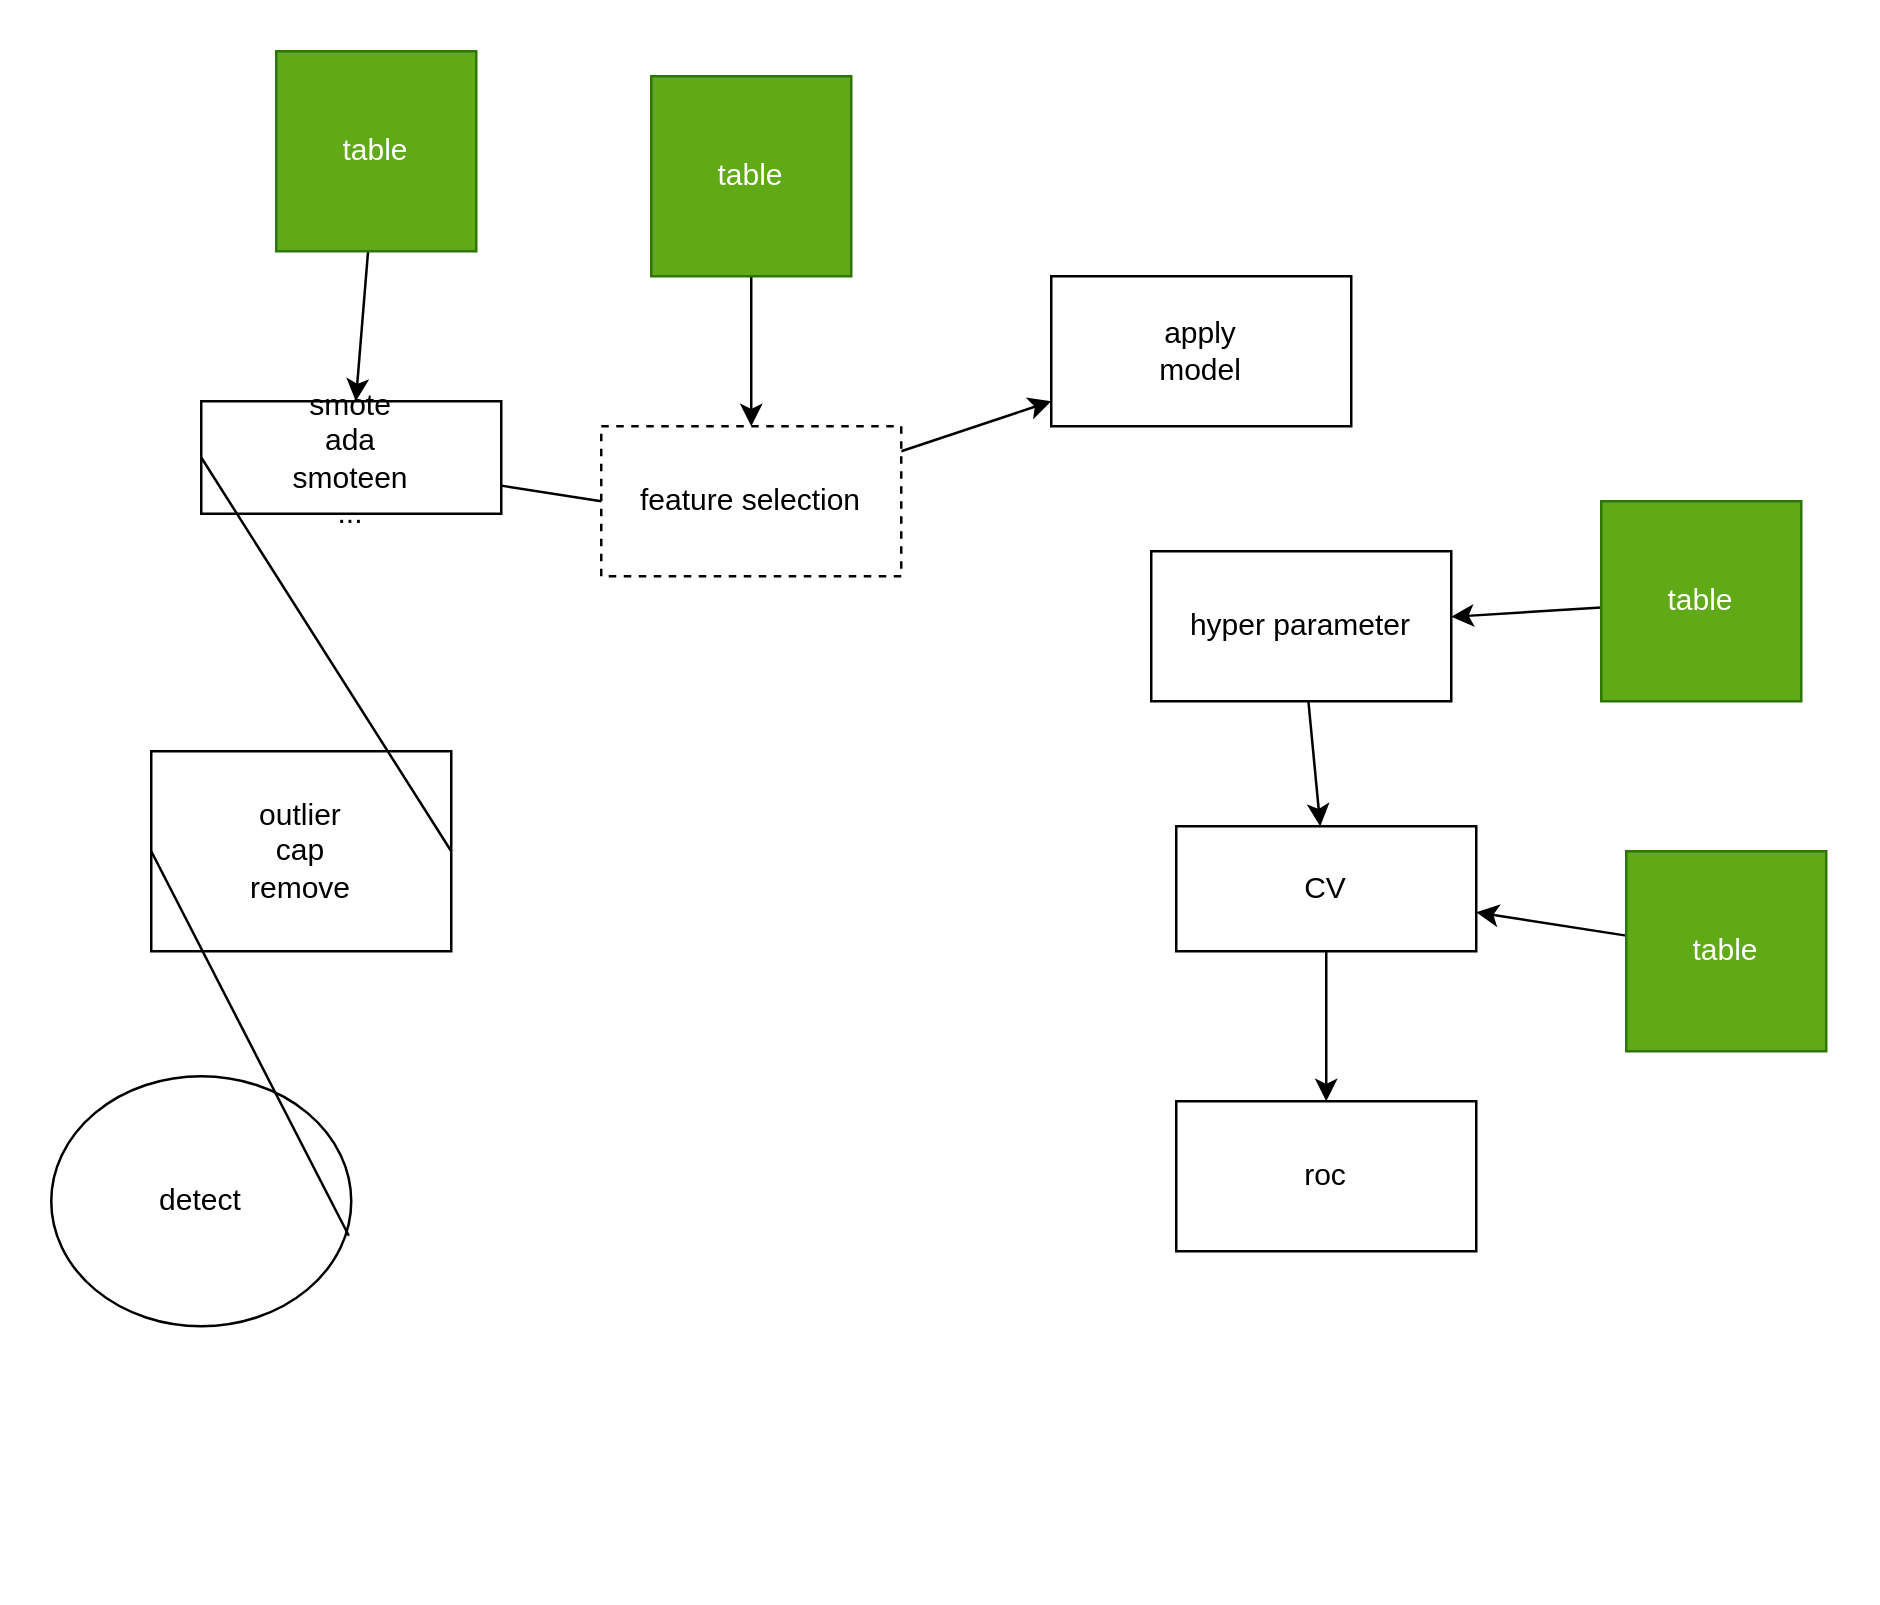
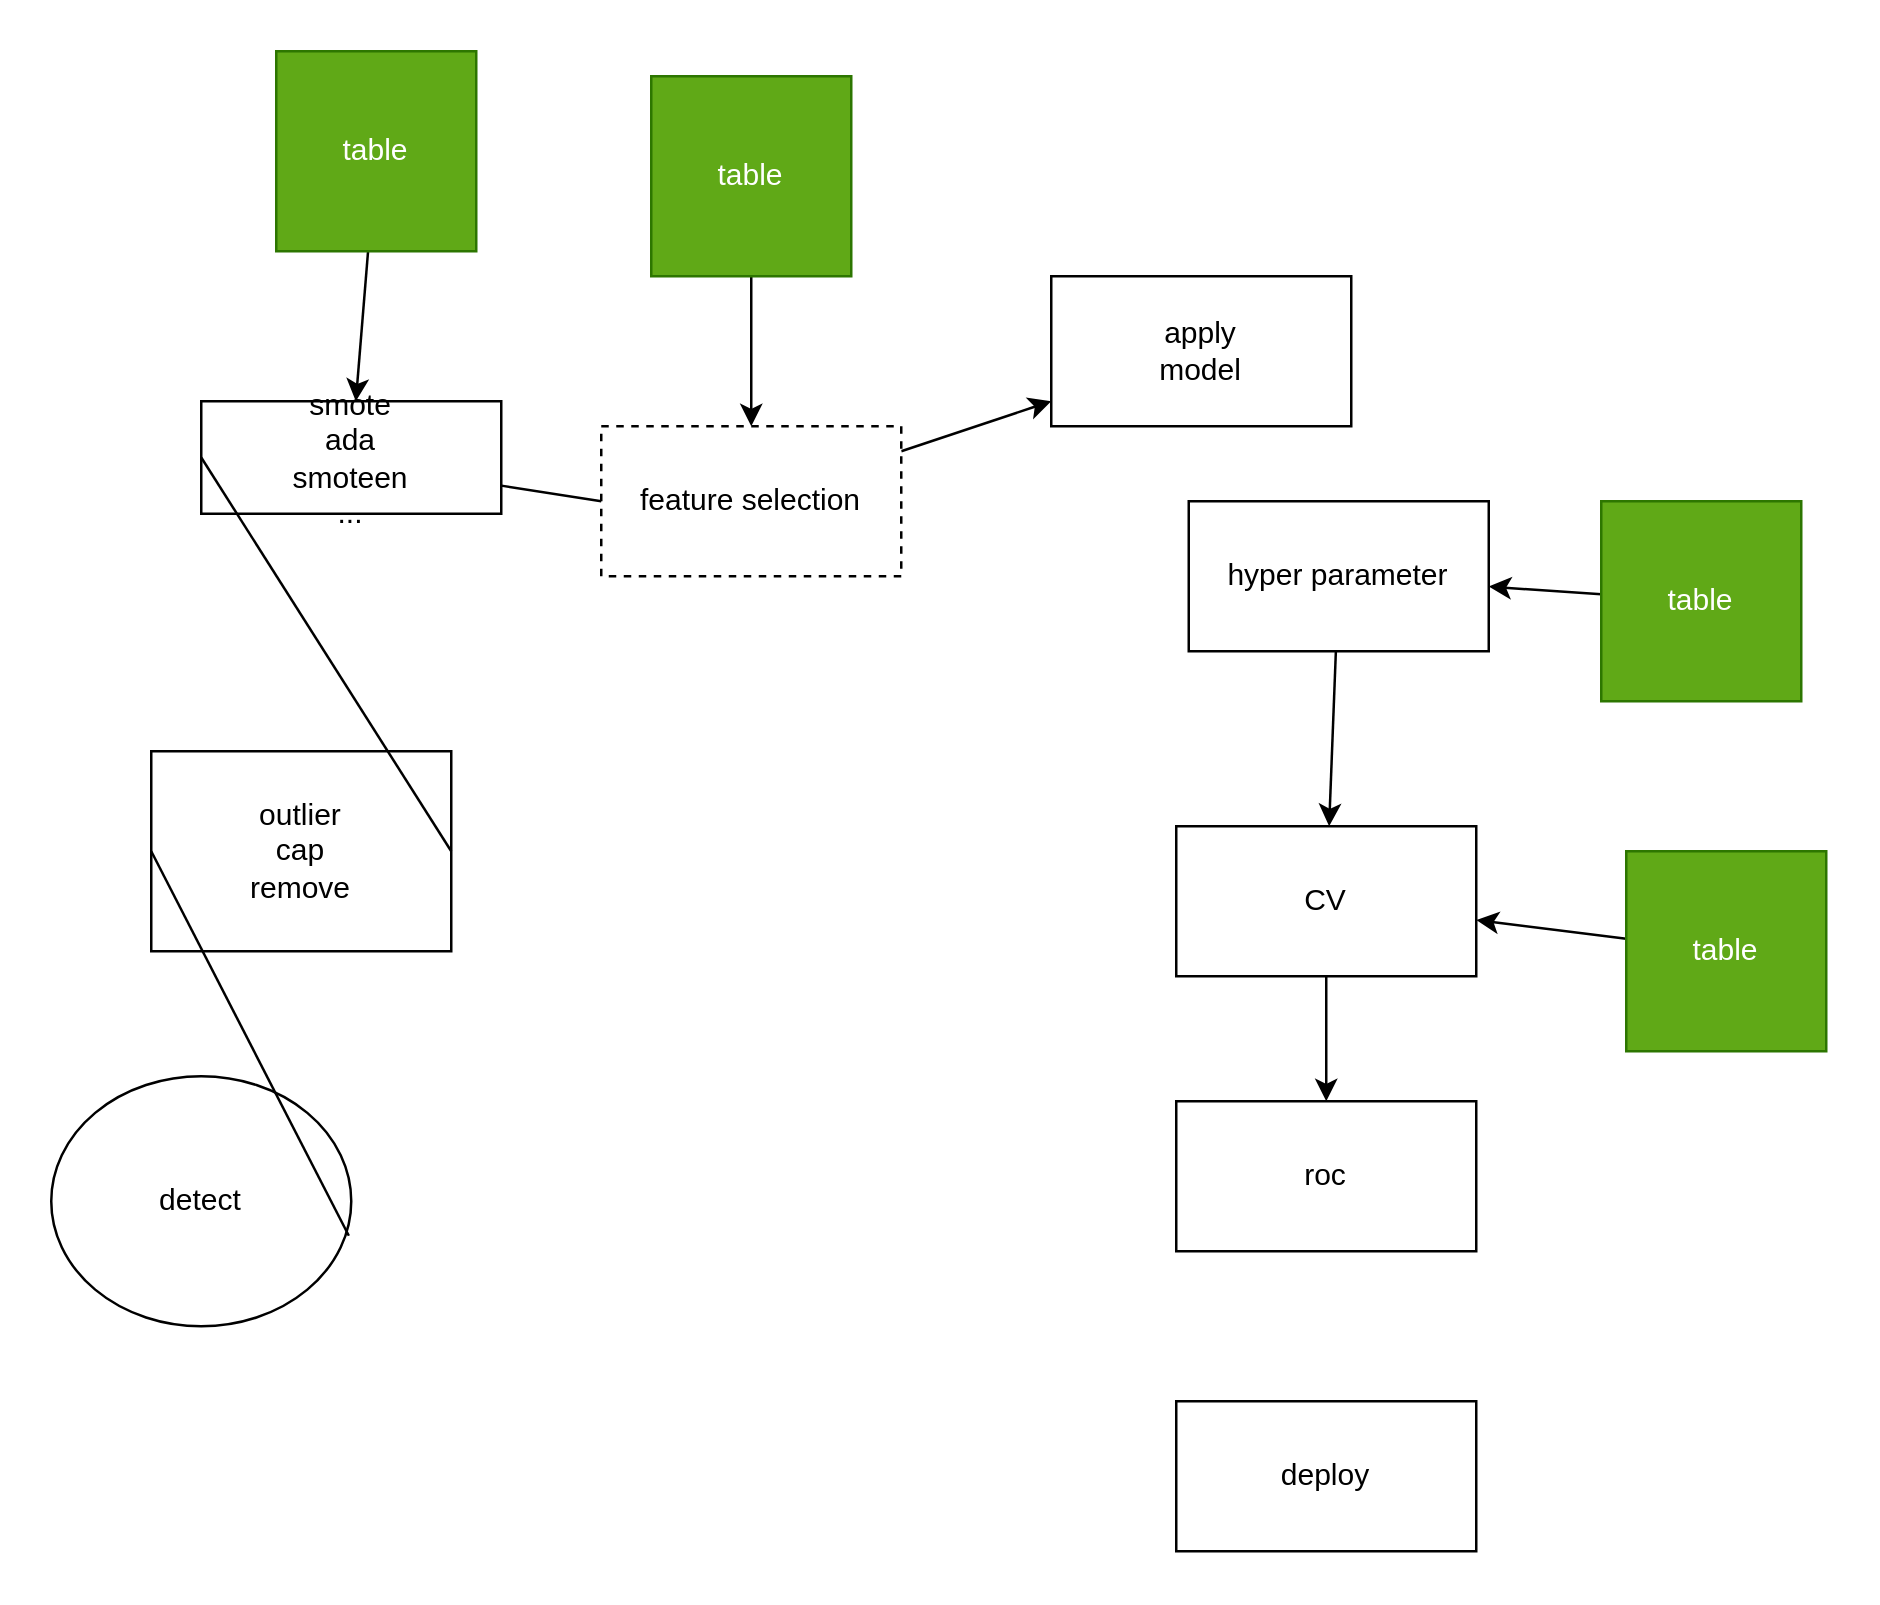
(1301, 626) -> (1339, 576)
(1326, 889) -> (1326, 901)
none -> (1326, 1476)
